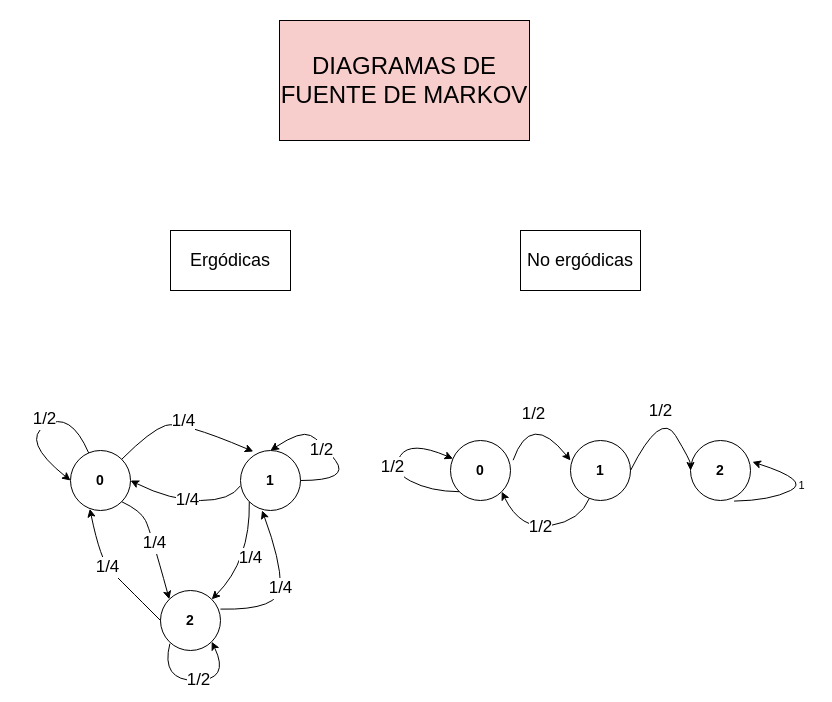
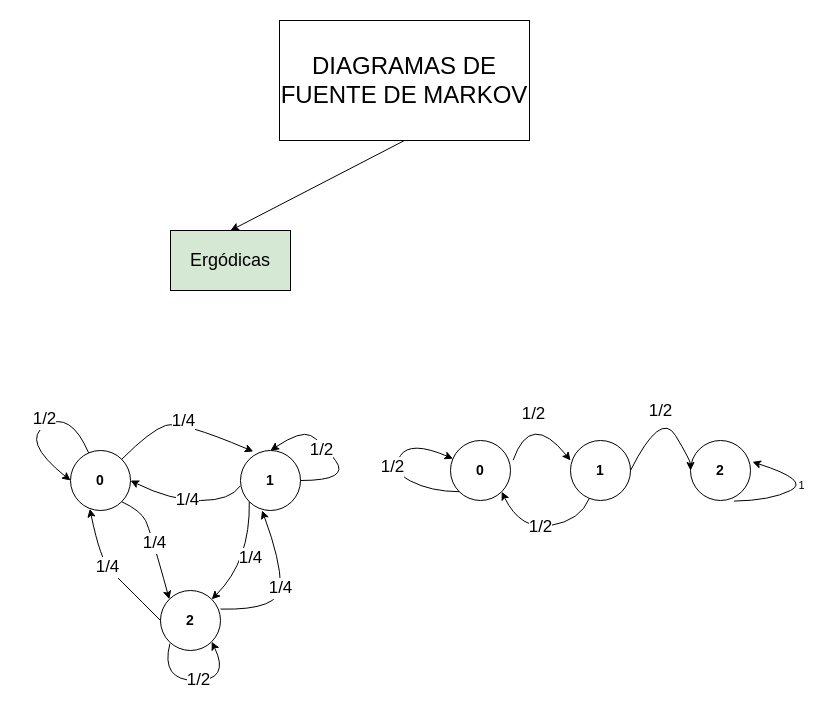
(405, 81) -> (405, 81)
none -> (321, 184)
(231, 261) -> (231, 261)
(581, 261) -> none
